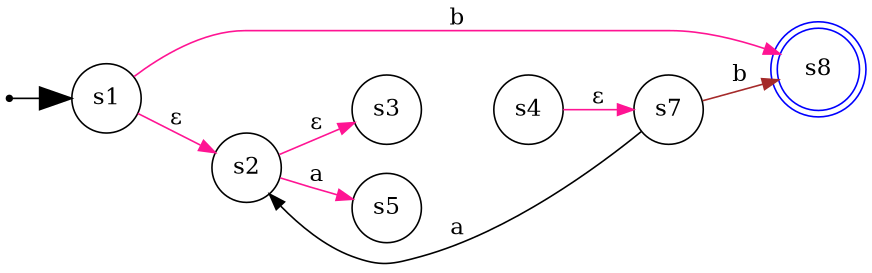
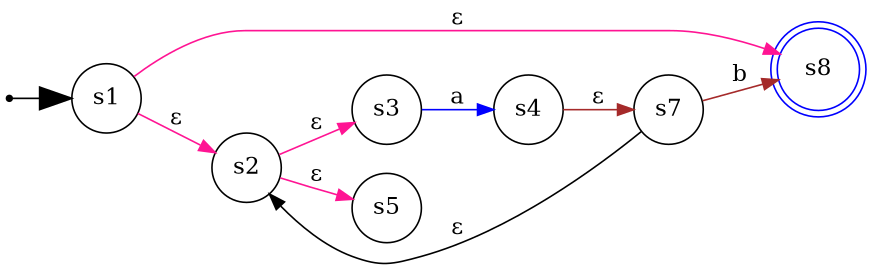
(458, 19) -> (458, 19)
none -> (450, 110)
(590, 110) -> (590, 110)
(317, 175) -> (317, 175)
(458, 228) -> (458, 228)
